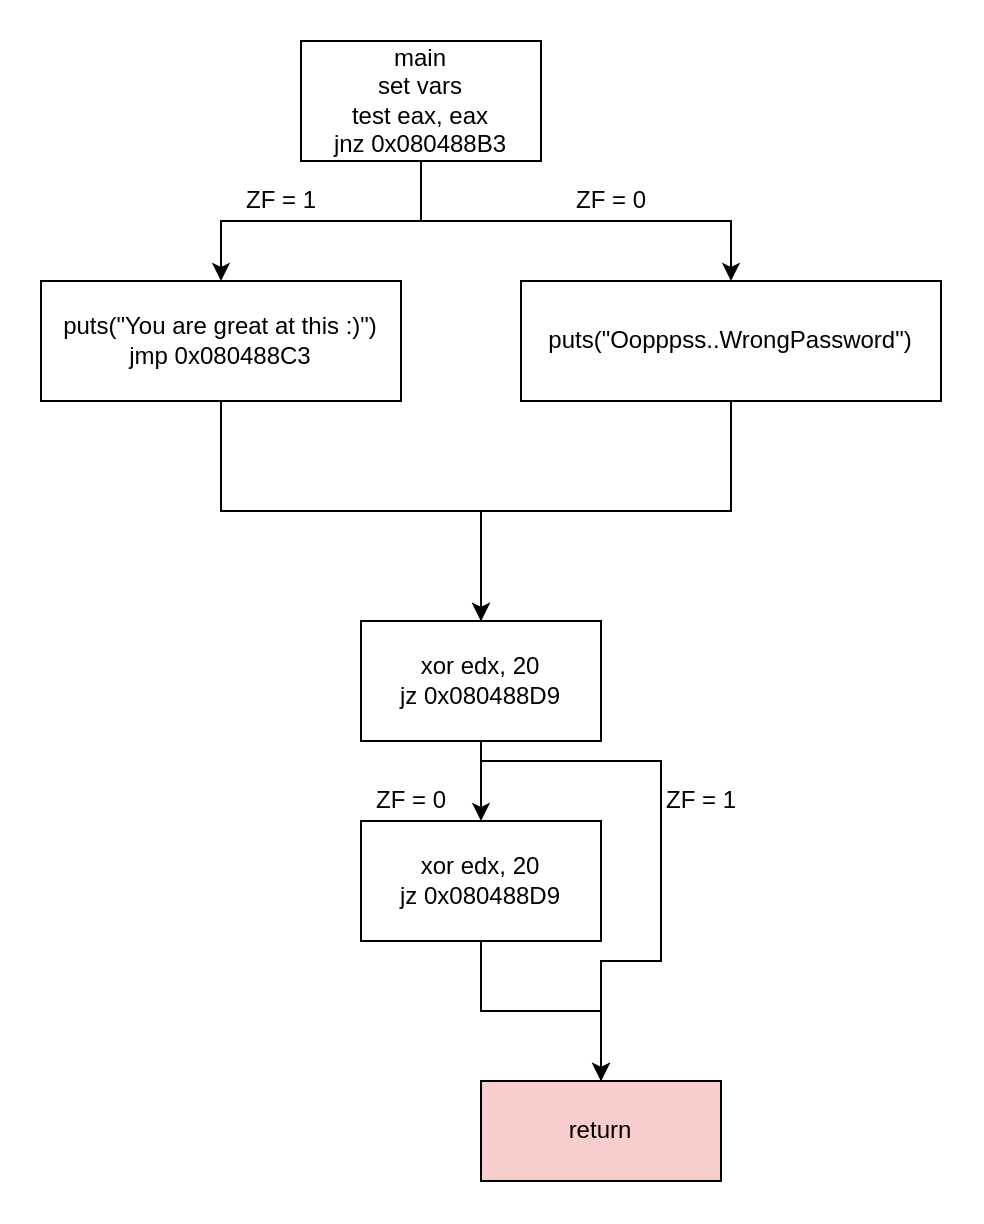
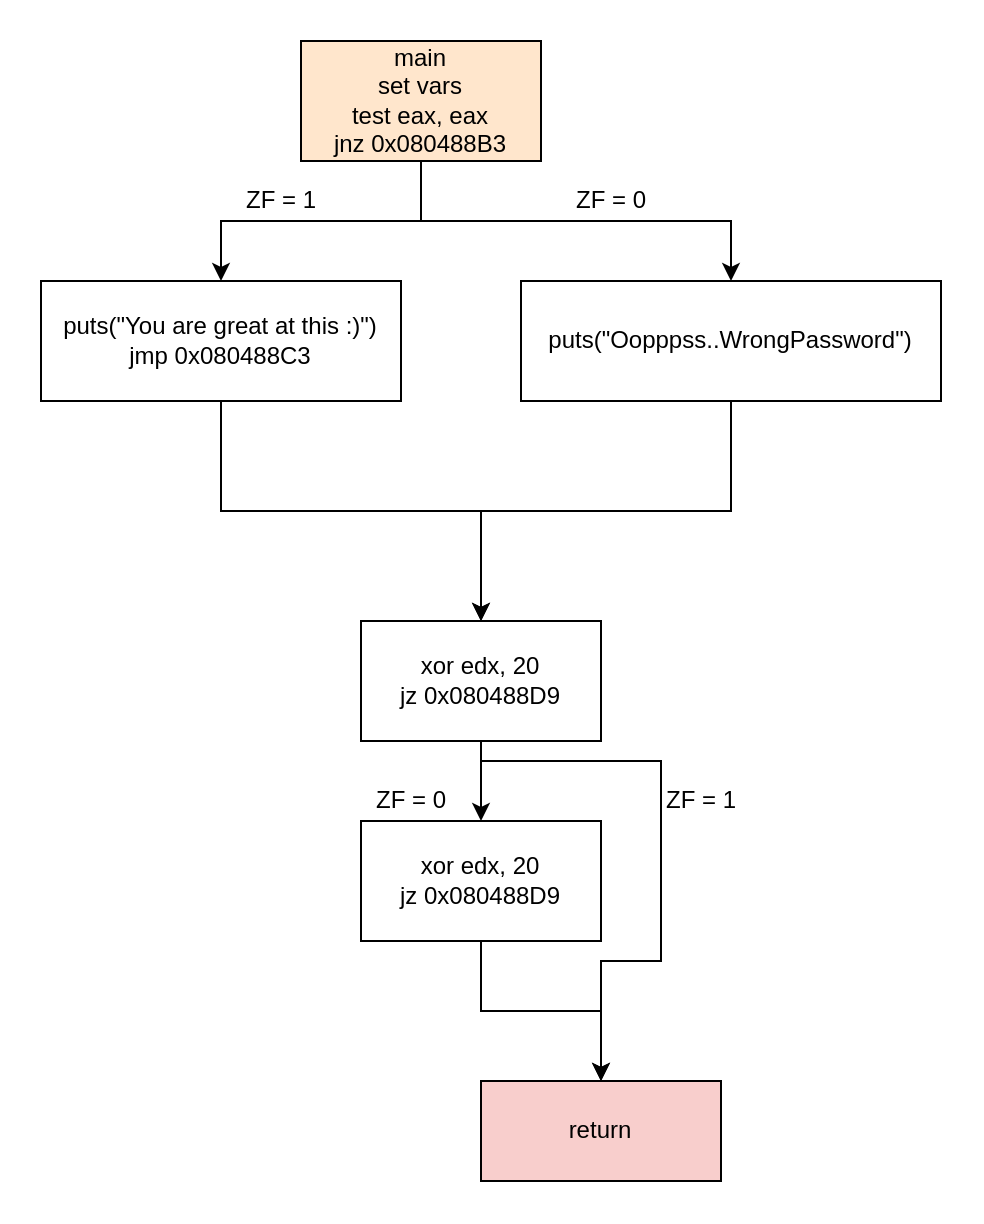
(421, 101) -> (421, 101)
